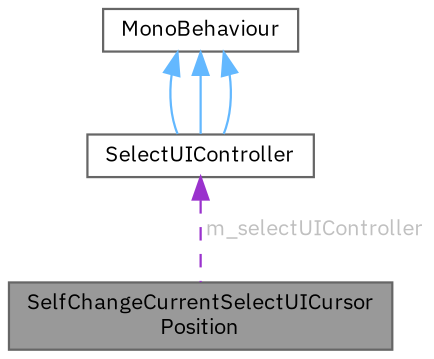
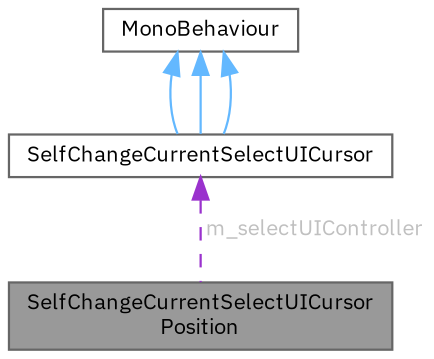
(201, 156) -> (201, 156)
